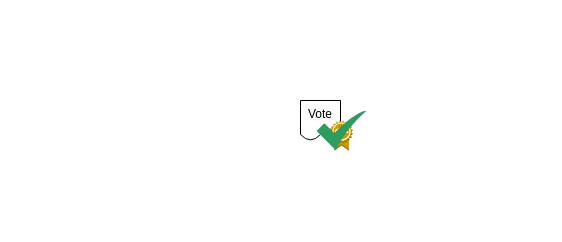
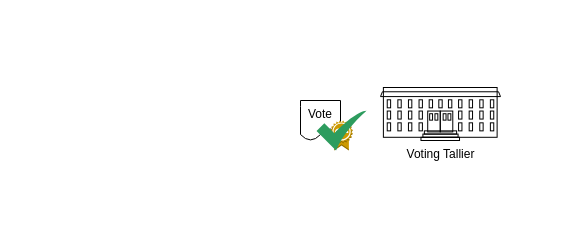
none -> (441, 114)
